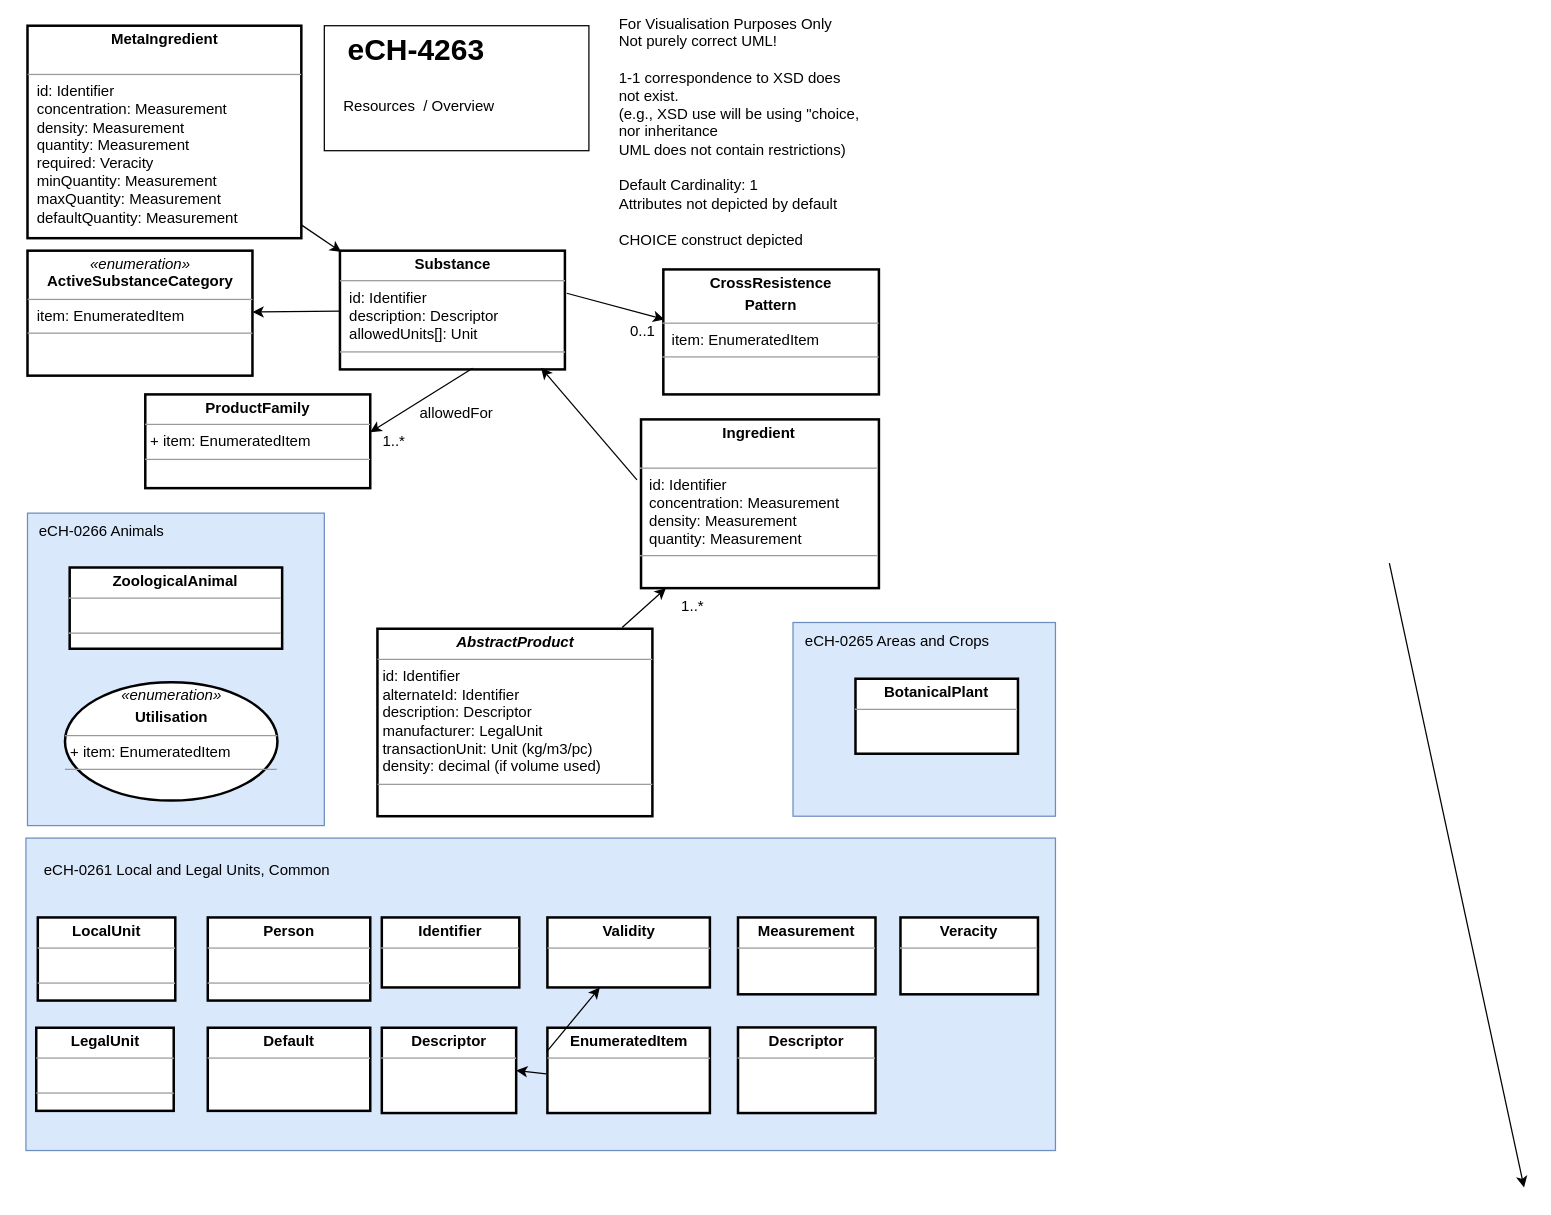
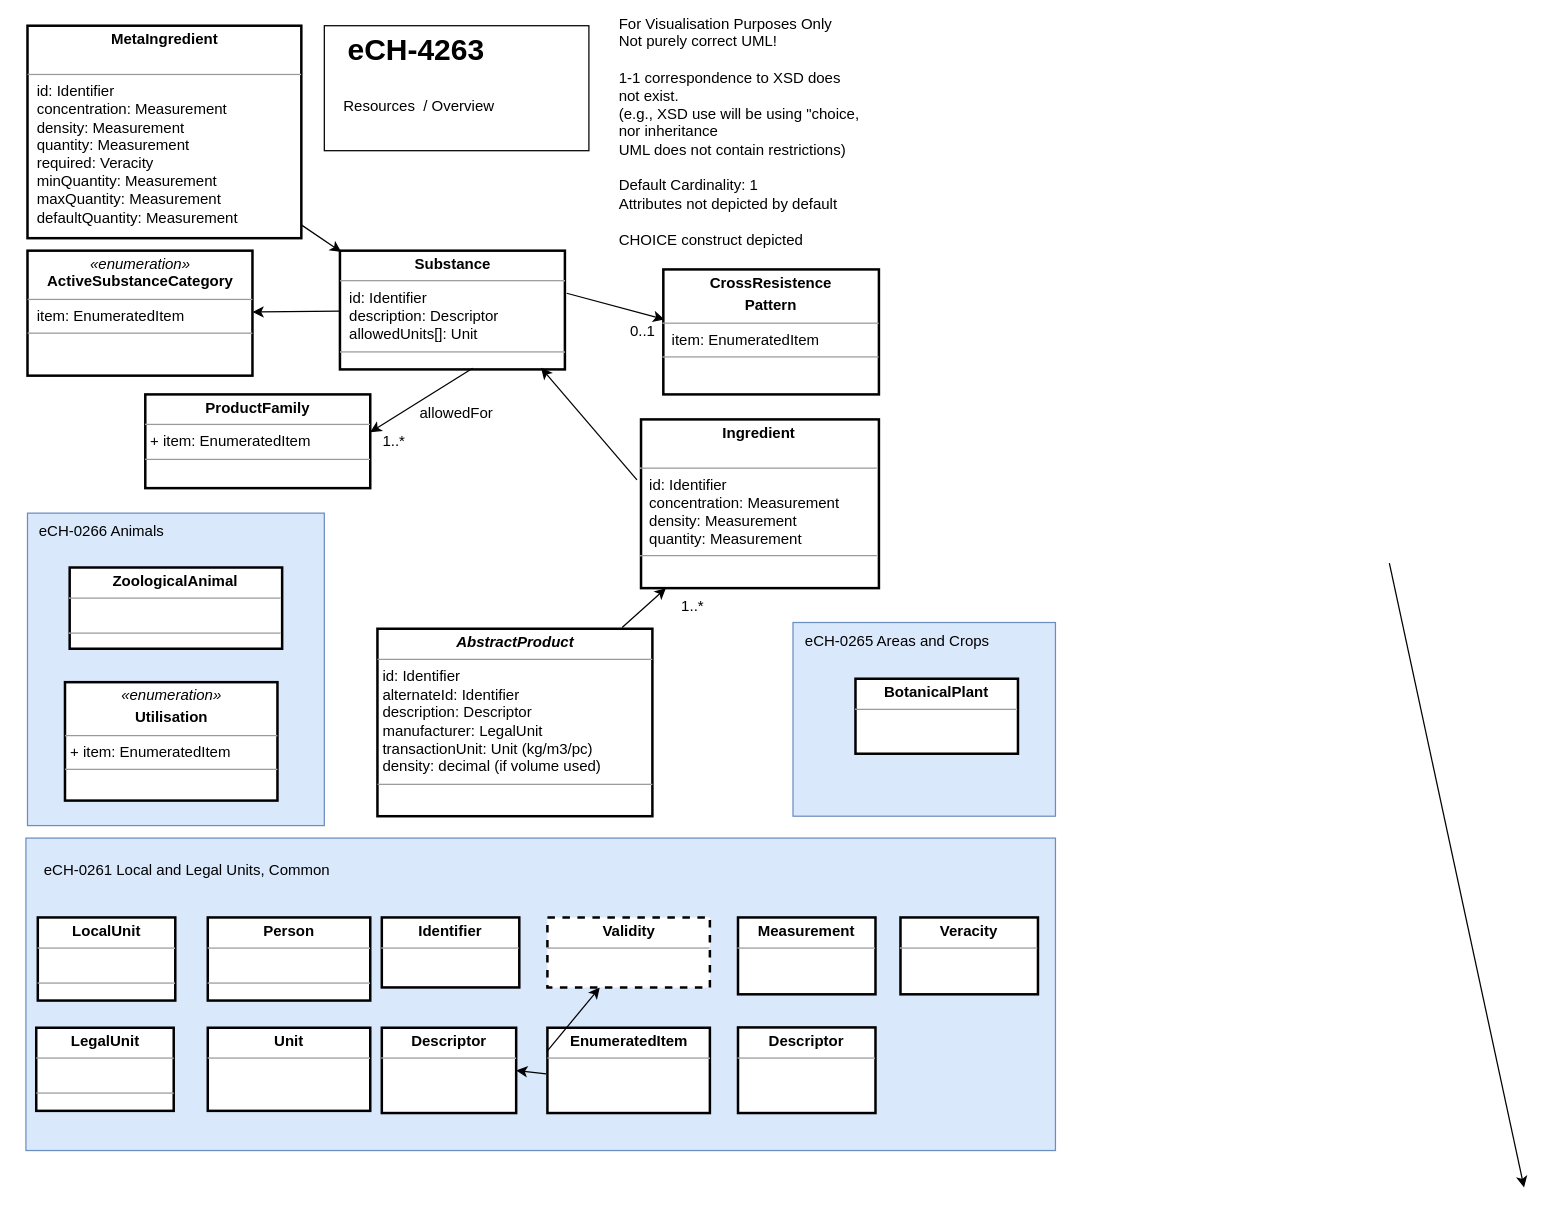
(171, 741) -> (171, 741)
(629, 953) -> (629, 953)
(236, 1037) -> (223, 1037)
